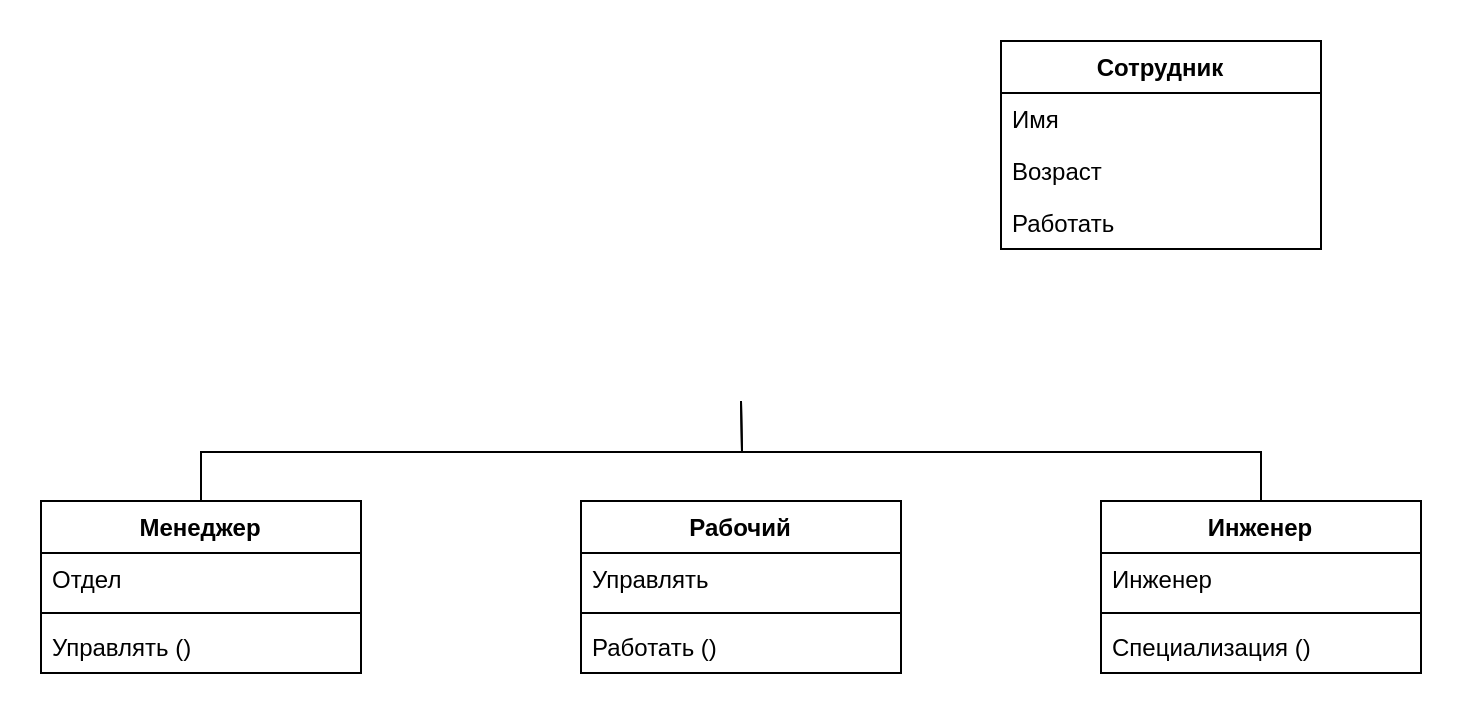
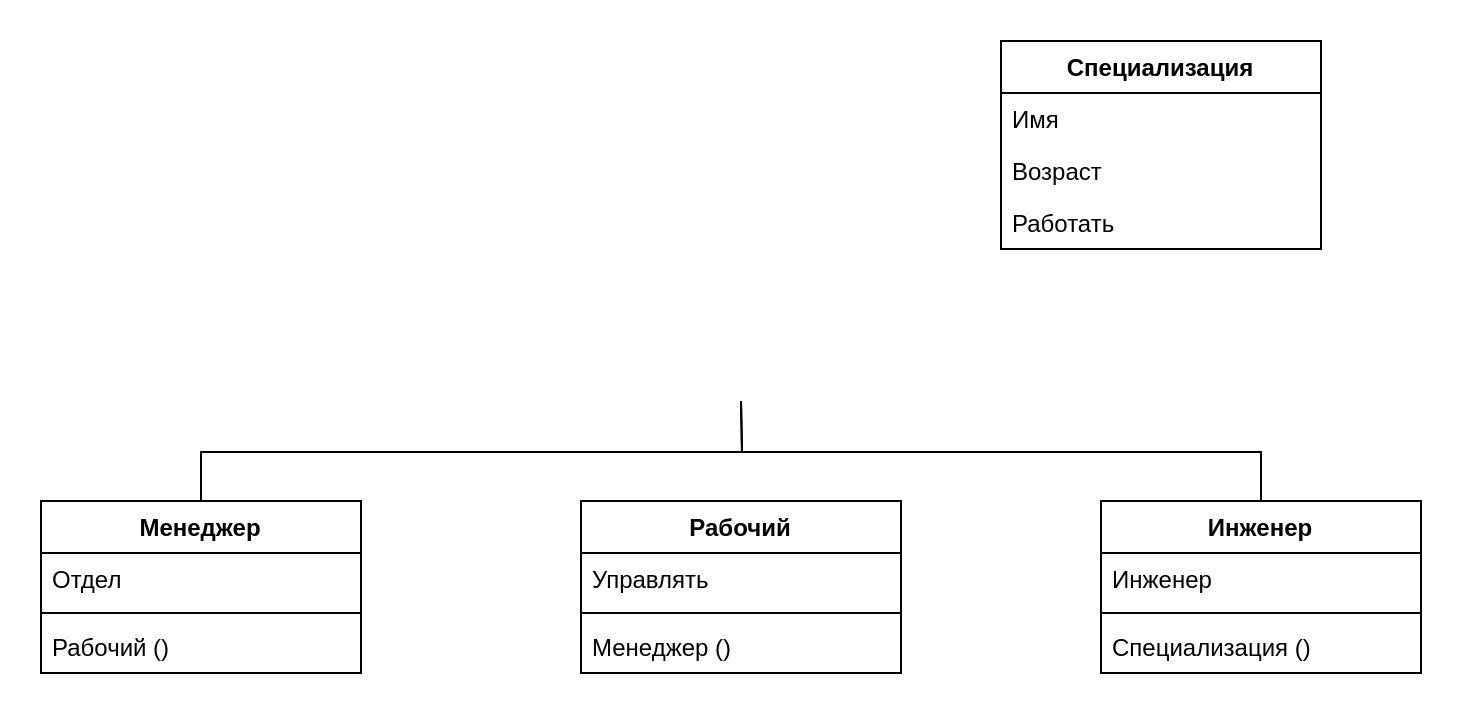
(1161, 69) -> (1161, 69)
(131, 649) -> (117, 649)
(664, 649) -> (664, 649)
